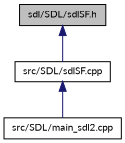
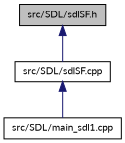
(63, 15) -> (63, 15)
(63, 128) -> (63, 128)
